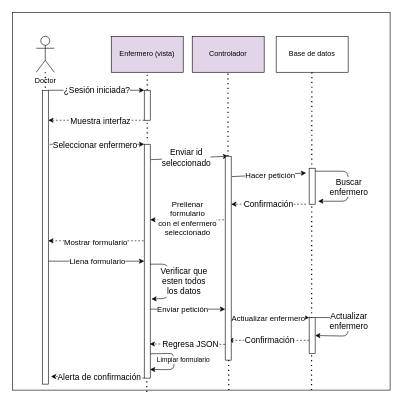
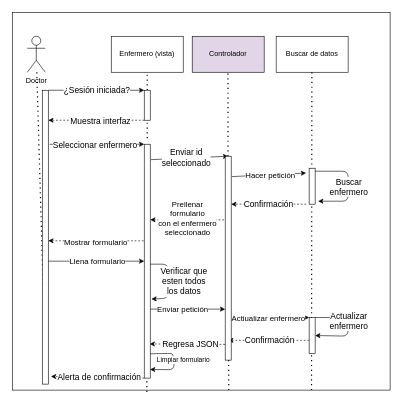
(45, 54) -> (36, 54)
(147, 54) -> (147, 54)
(312, 54) -> (312, 54)
